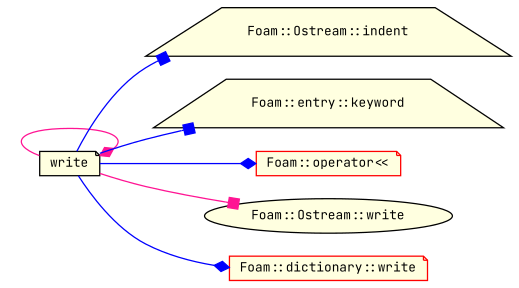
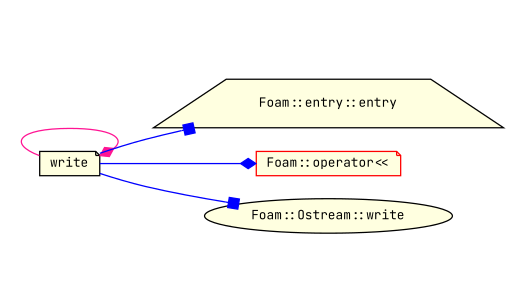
(328, 32) -> none
(328, 103) -> (328, 103)
(162, 190) -> (162, 190)
(328, 268) -> none
